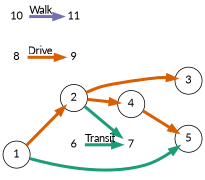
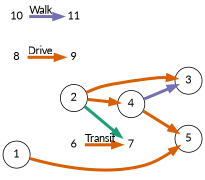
none -> (156, 94)
(42, 129) -> none
(99, 145) -> (99, 145)
(102, 170) -> (102, 170)
